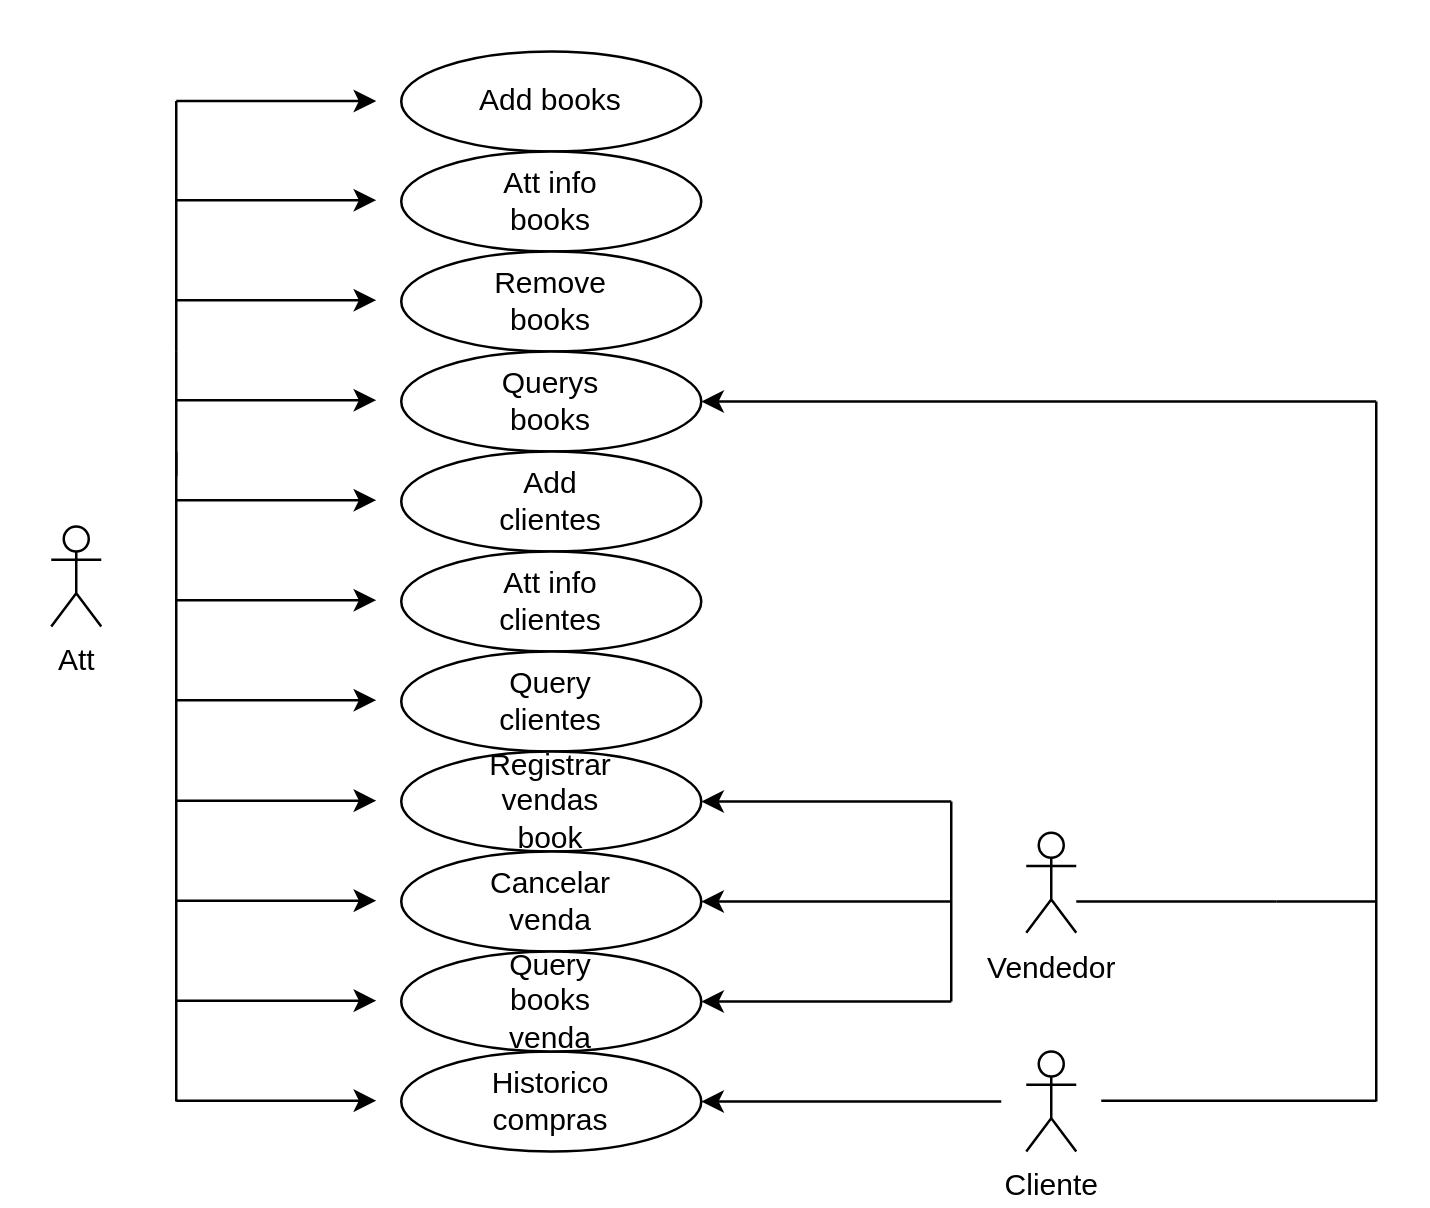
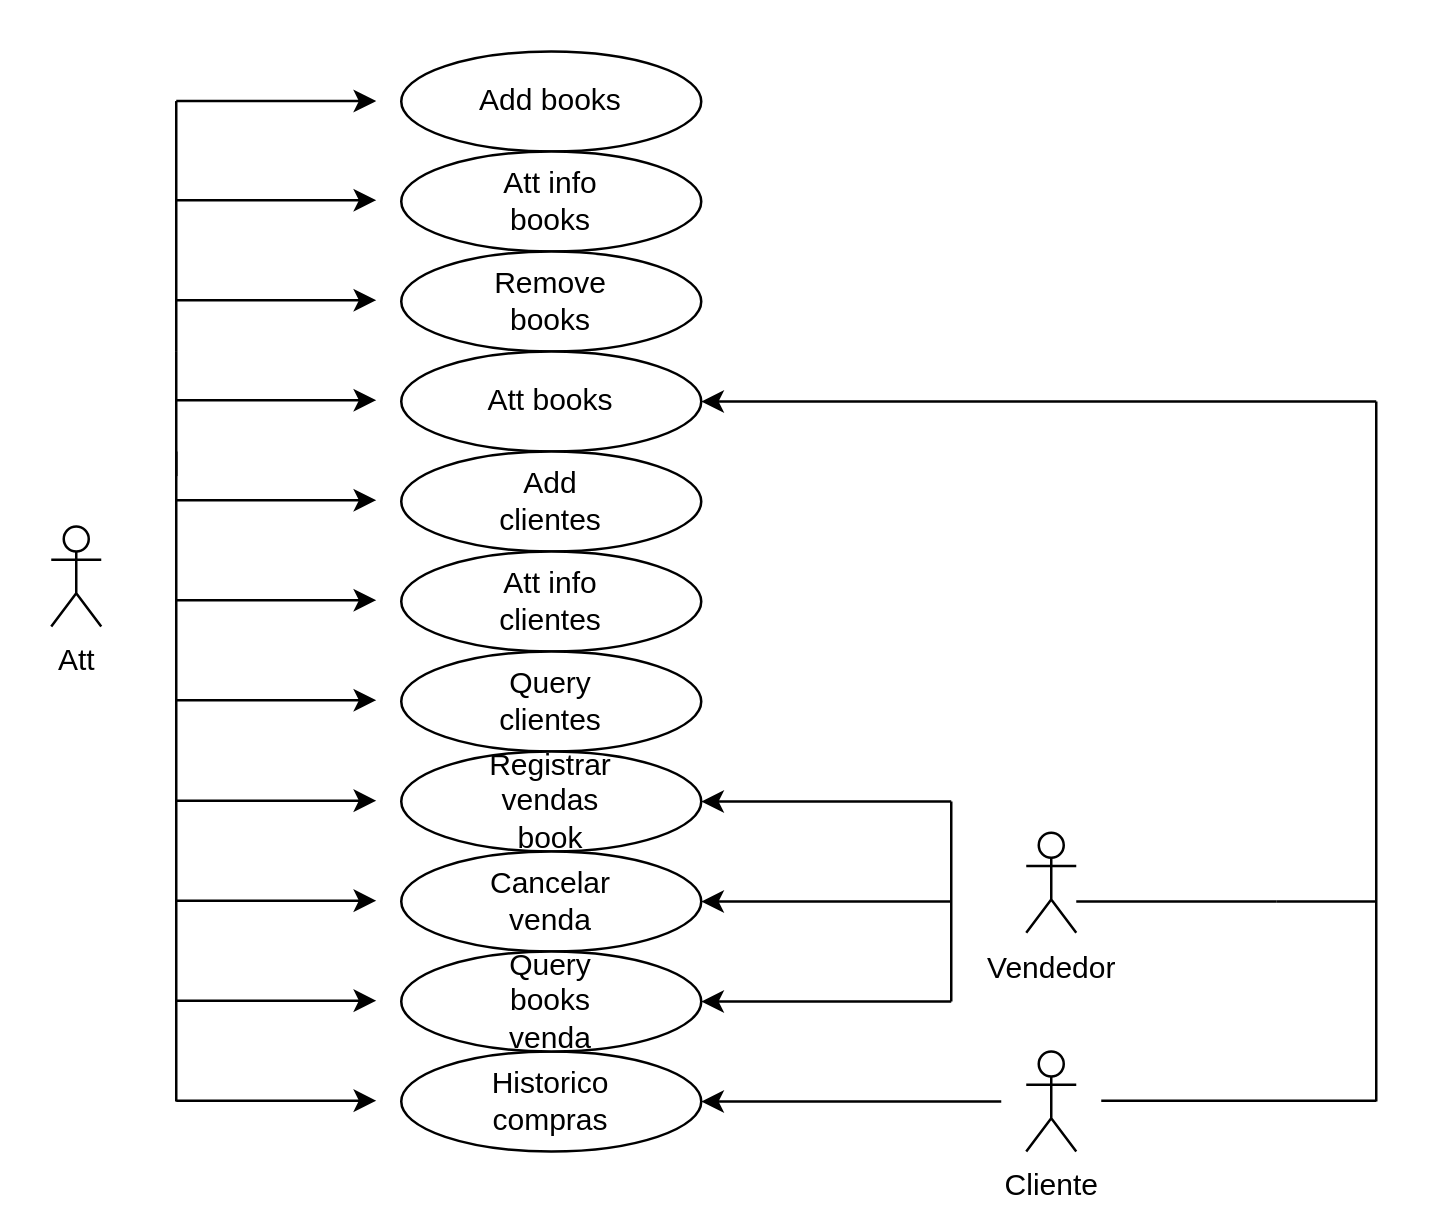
(551, 401) -> (551, 401)
